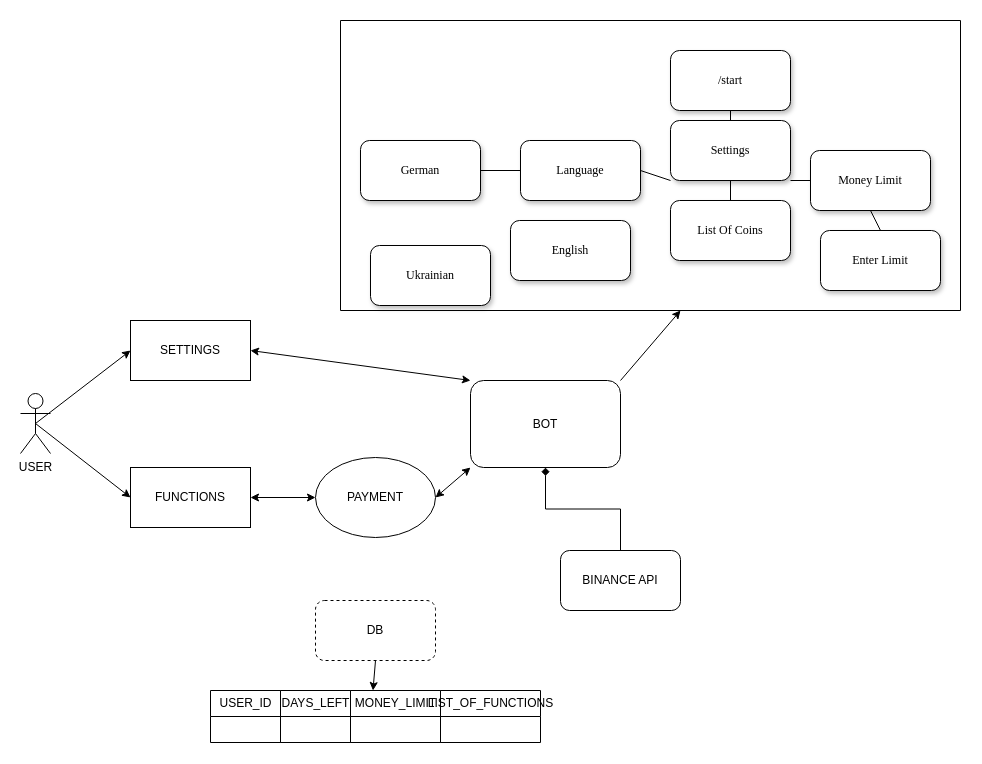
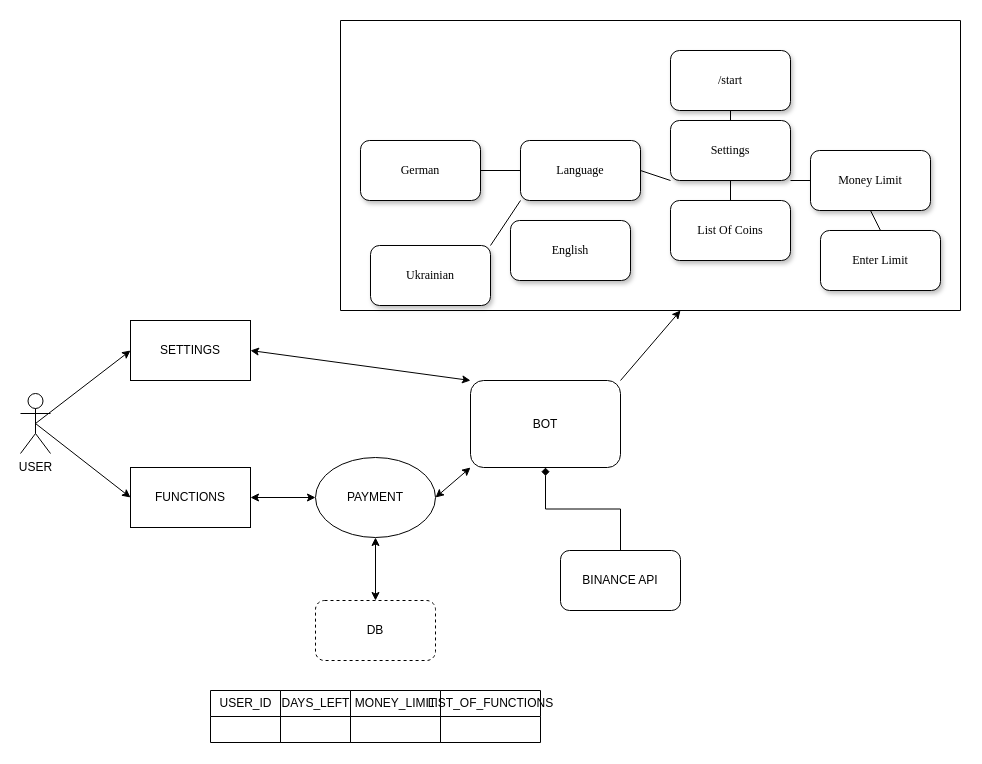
none -> (506, 223)
none -> (376, 569)
(375, 672) -> none
